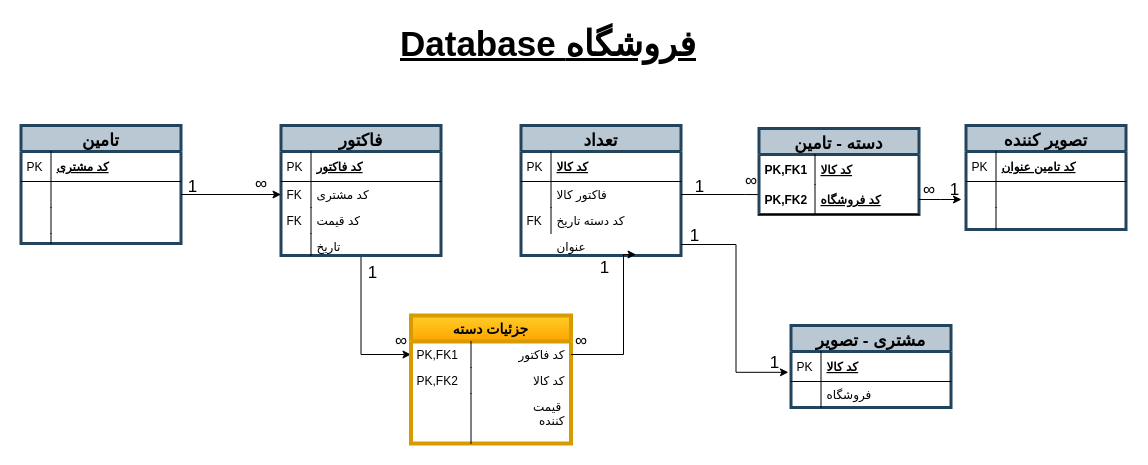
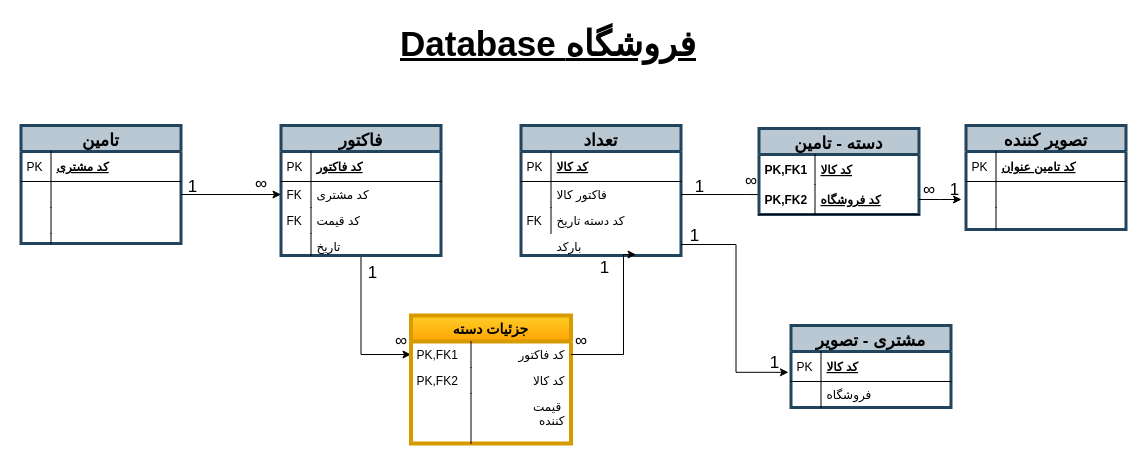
(573, 247) -> (573, 247)
